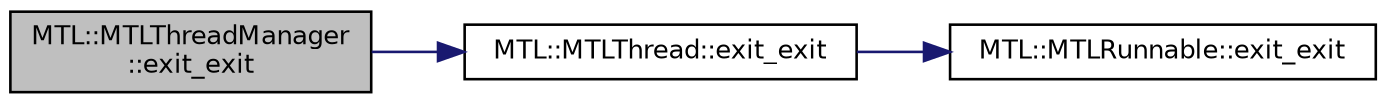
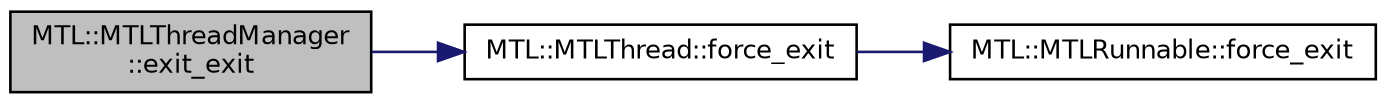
(661, 52) -> (661, 52)
(1163, 52) -> (1163, 52)
